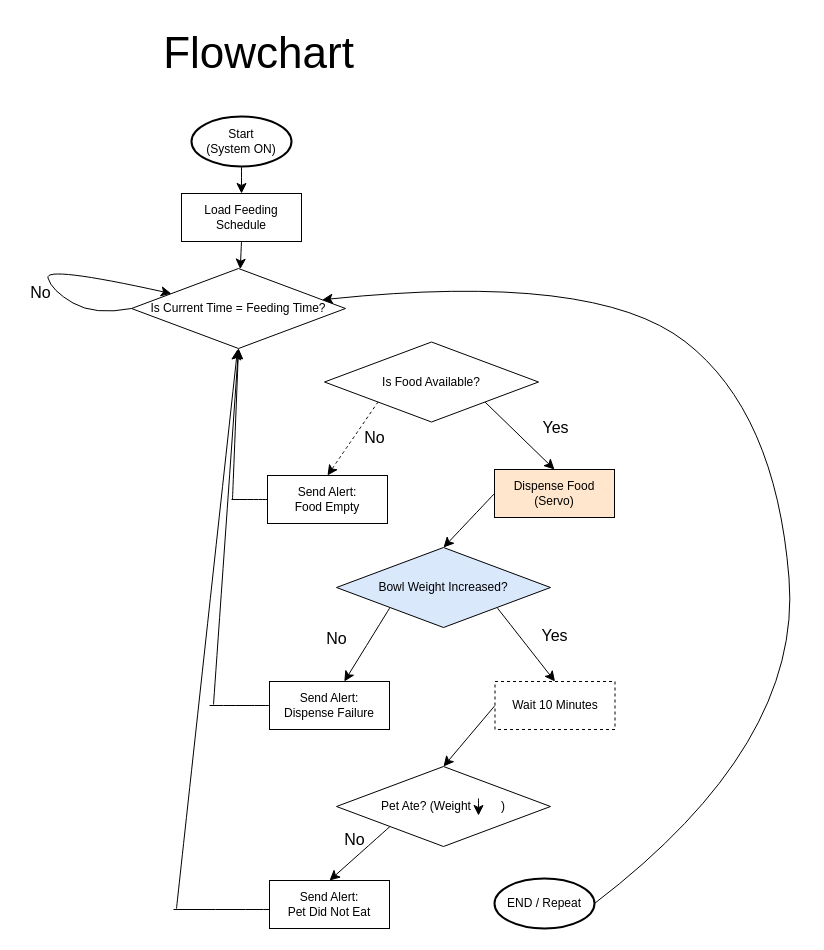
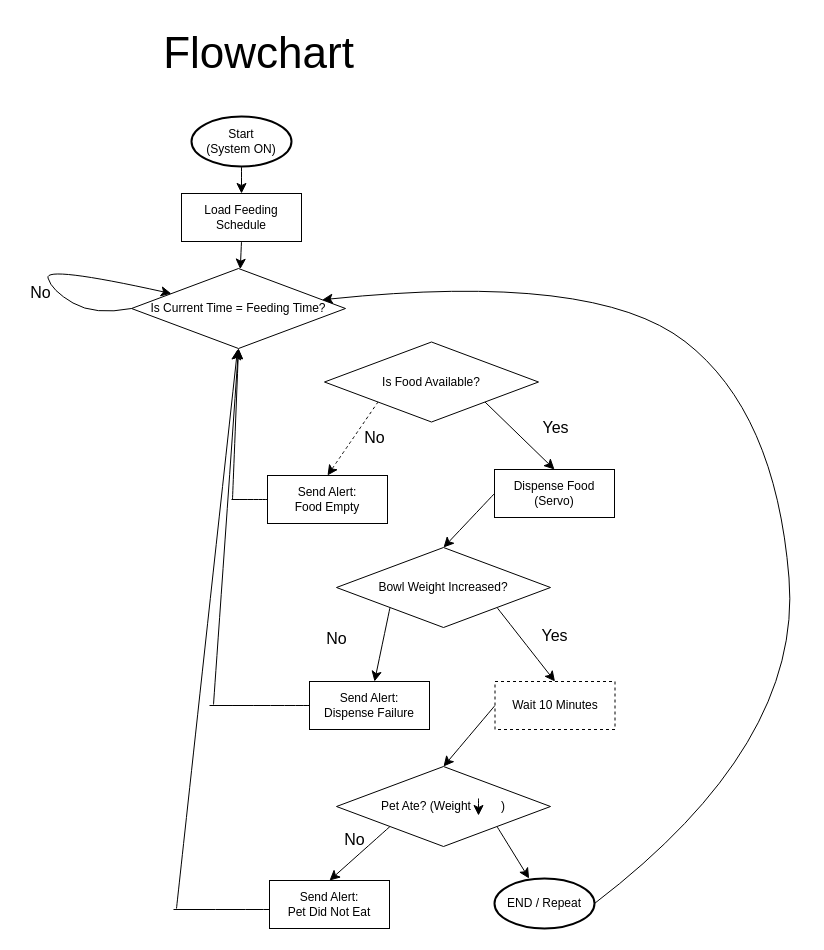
(555, 494) -> (555, 494)
(444, 588) -> (444, 588)
(330, 706) -> (370, 706)
none -> (512, 851)
